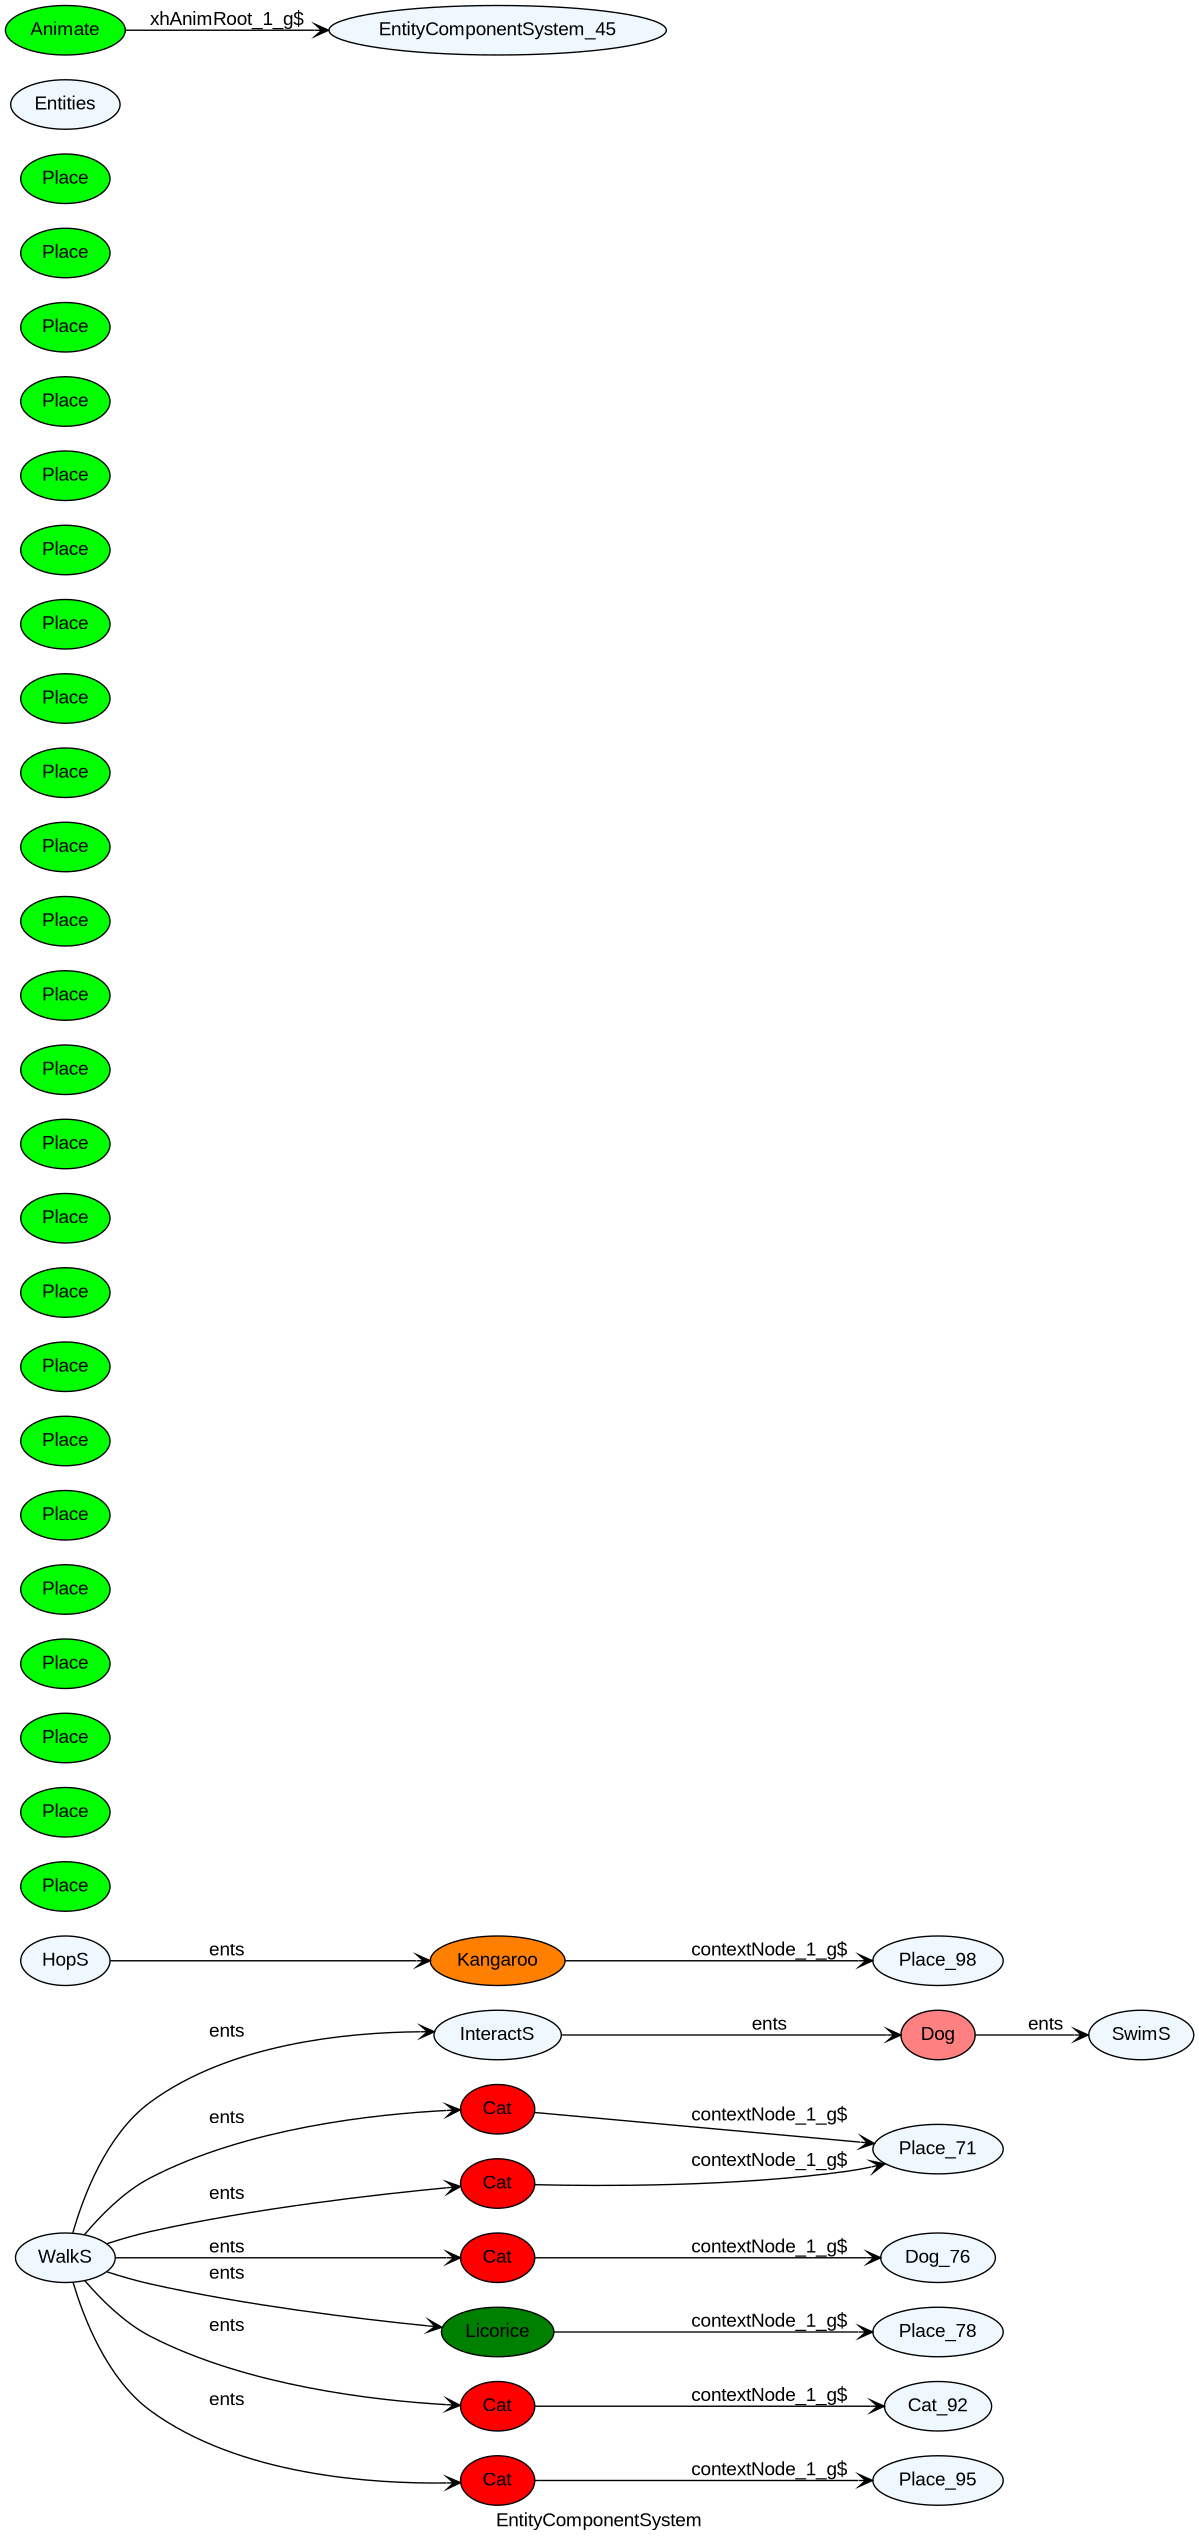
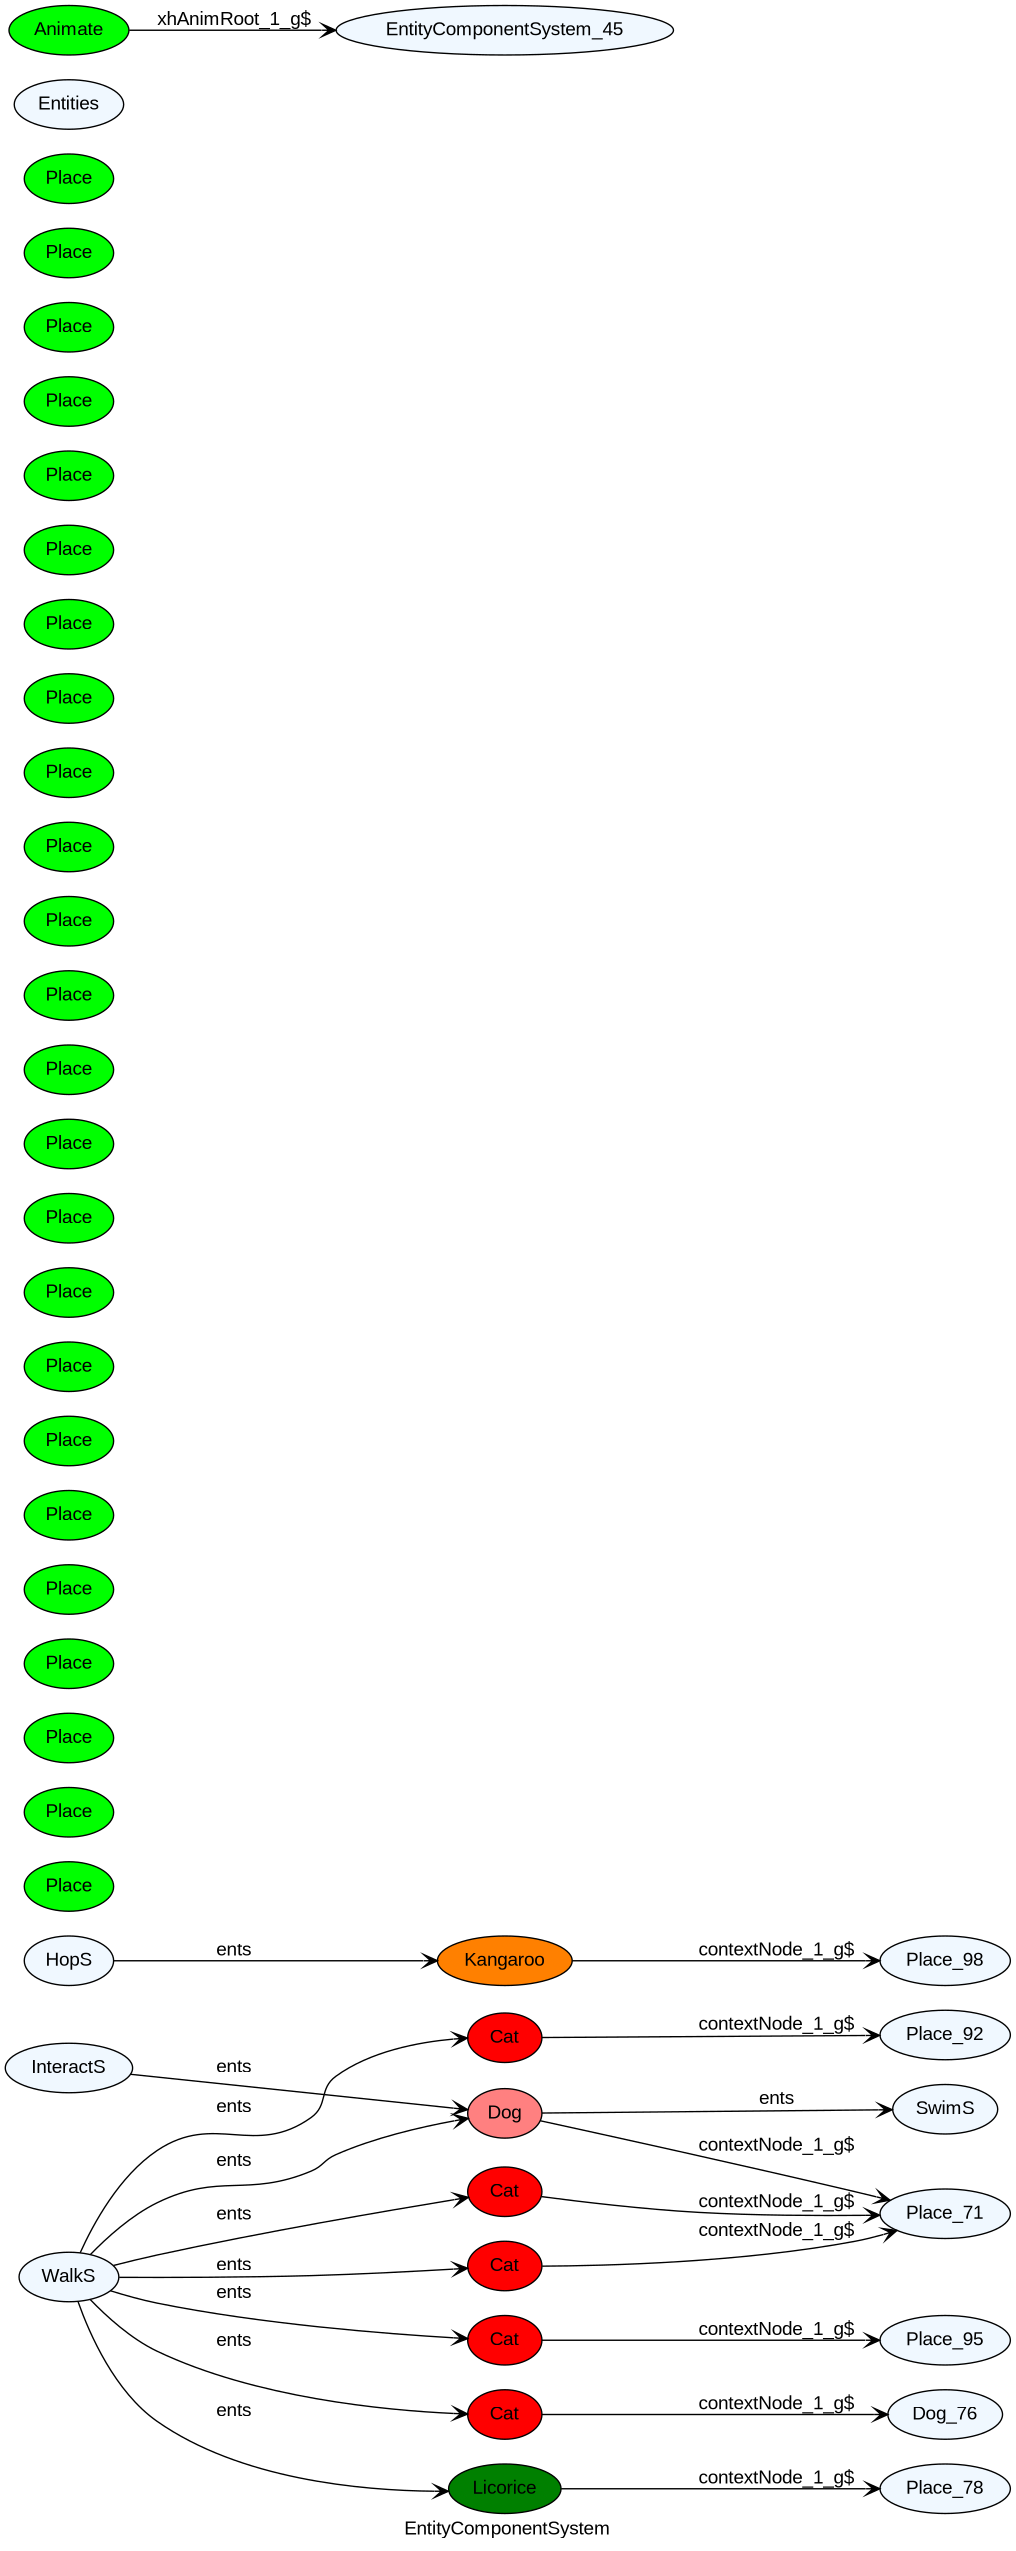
(206, 2071) -> (268, 2183)
none -> (709, 2158)
(938, 2406) -> (945, 2035)
